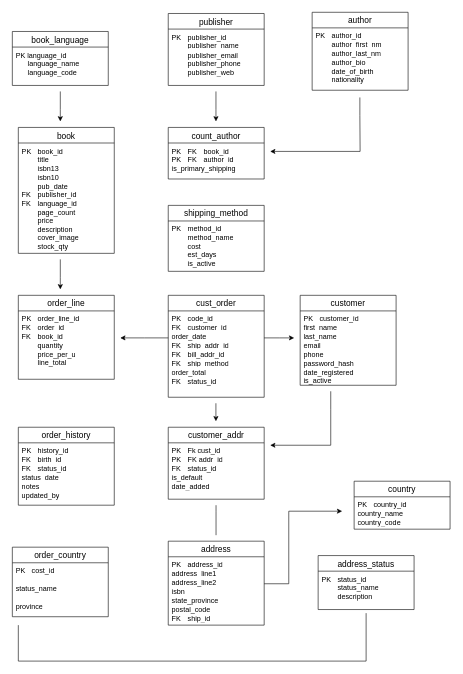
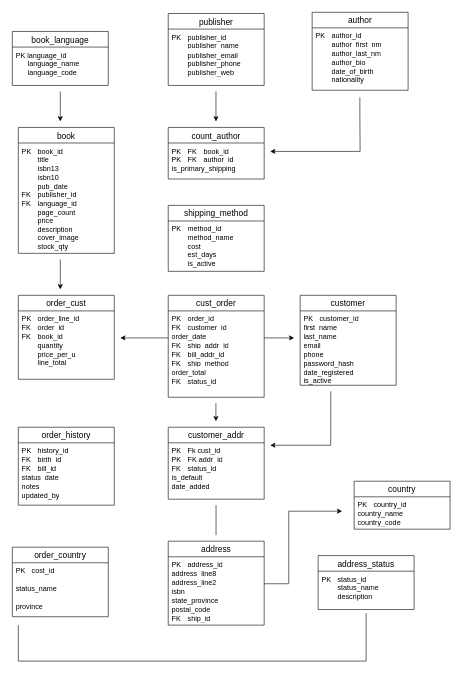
(66, 304) -> (66, 304)
(199, 324) -> (199, 324)
(45, 474) -> (44, 474)
(197, 570) -> (197, 570)
